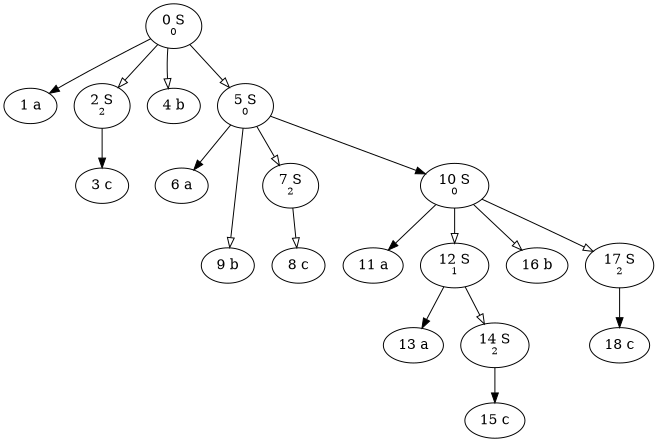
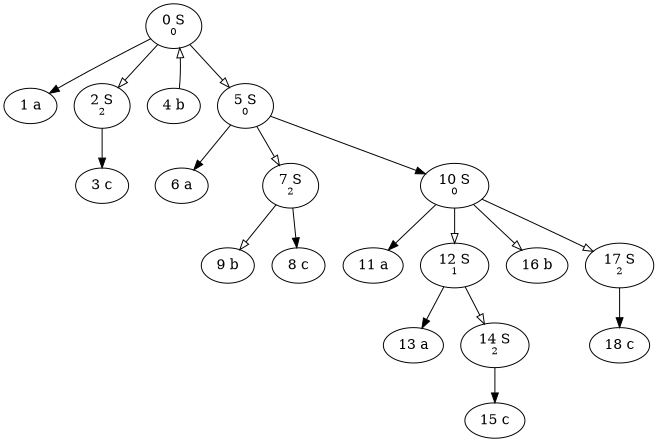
(167, 63) -> (180, 73)
(237, 183) -> (261, 223)
(294, 223) -> (294, 223)
